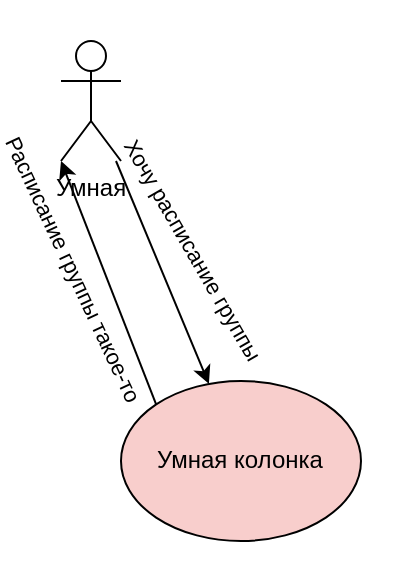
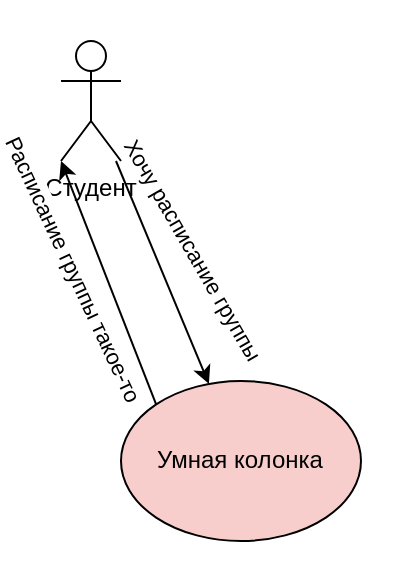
(92, 189) -> (92, 189)
